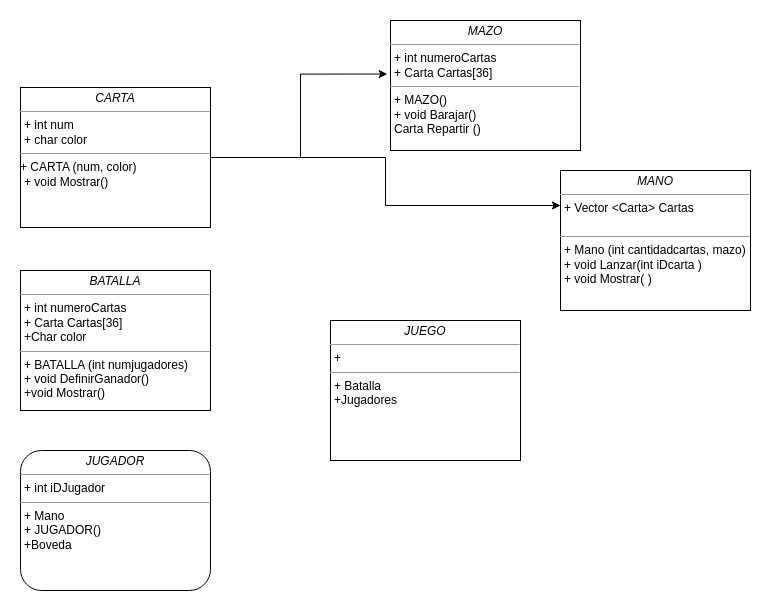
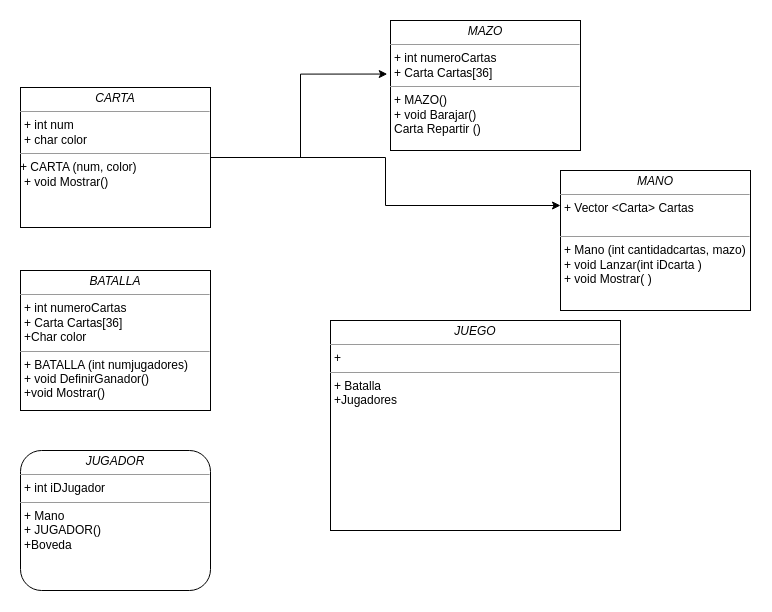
(426, 391) -> (476, 426)
